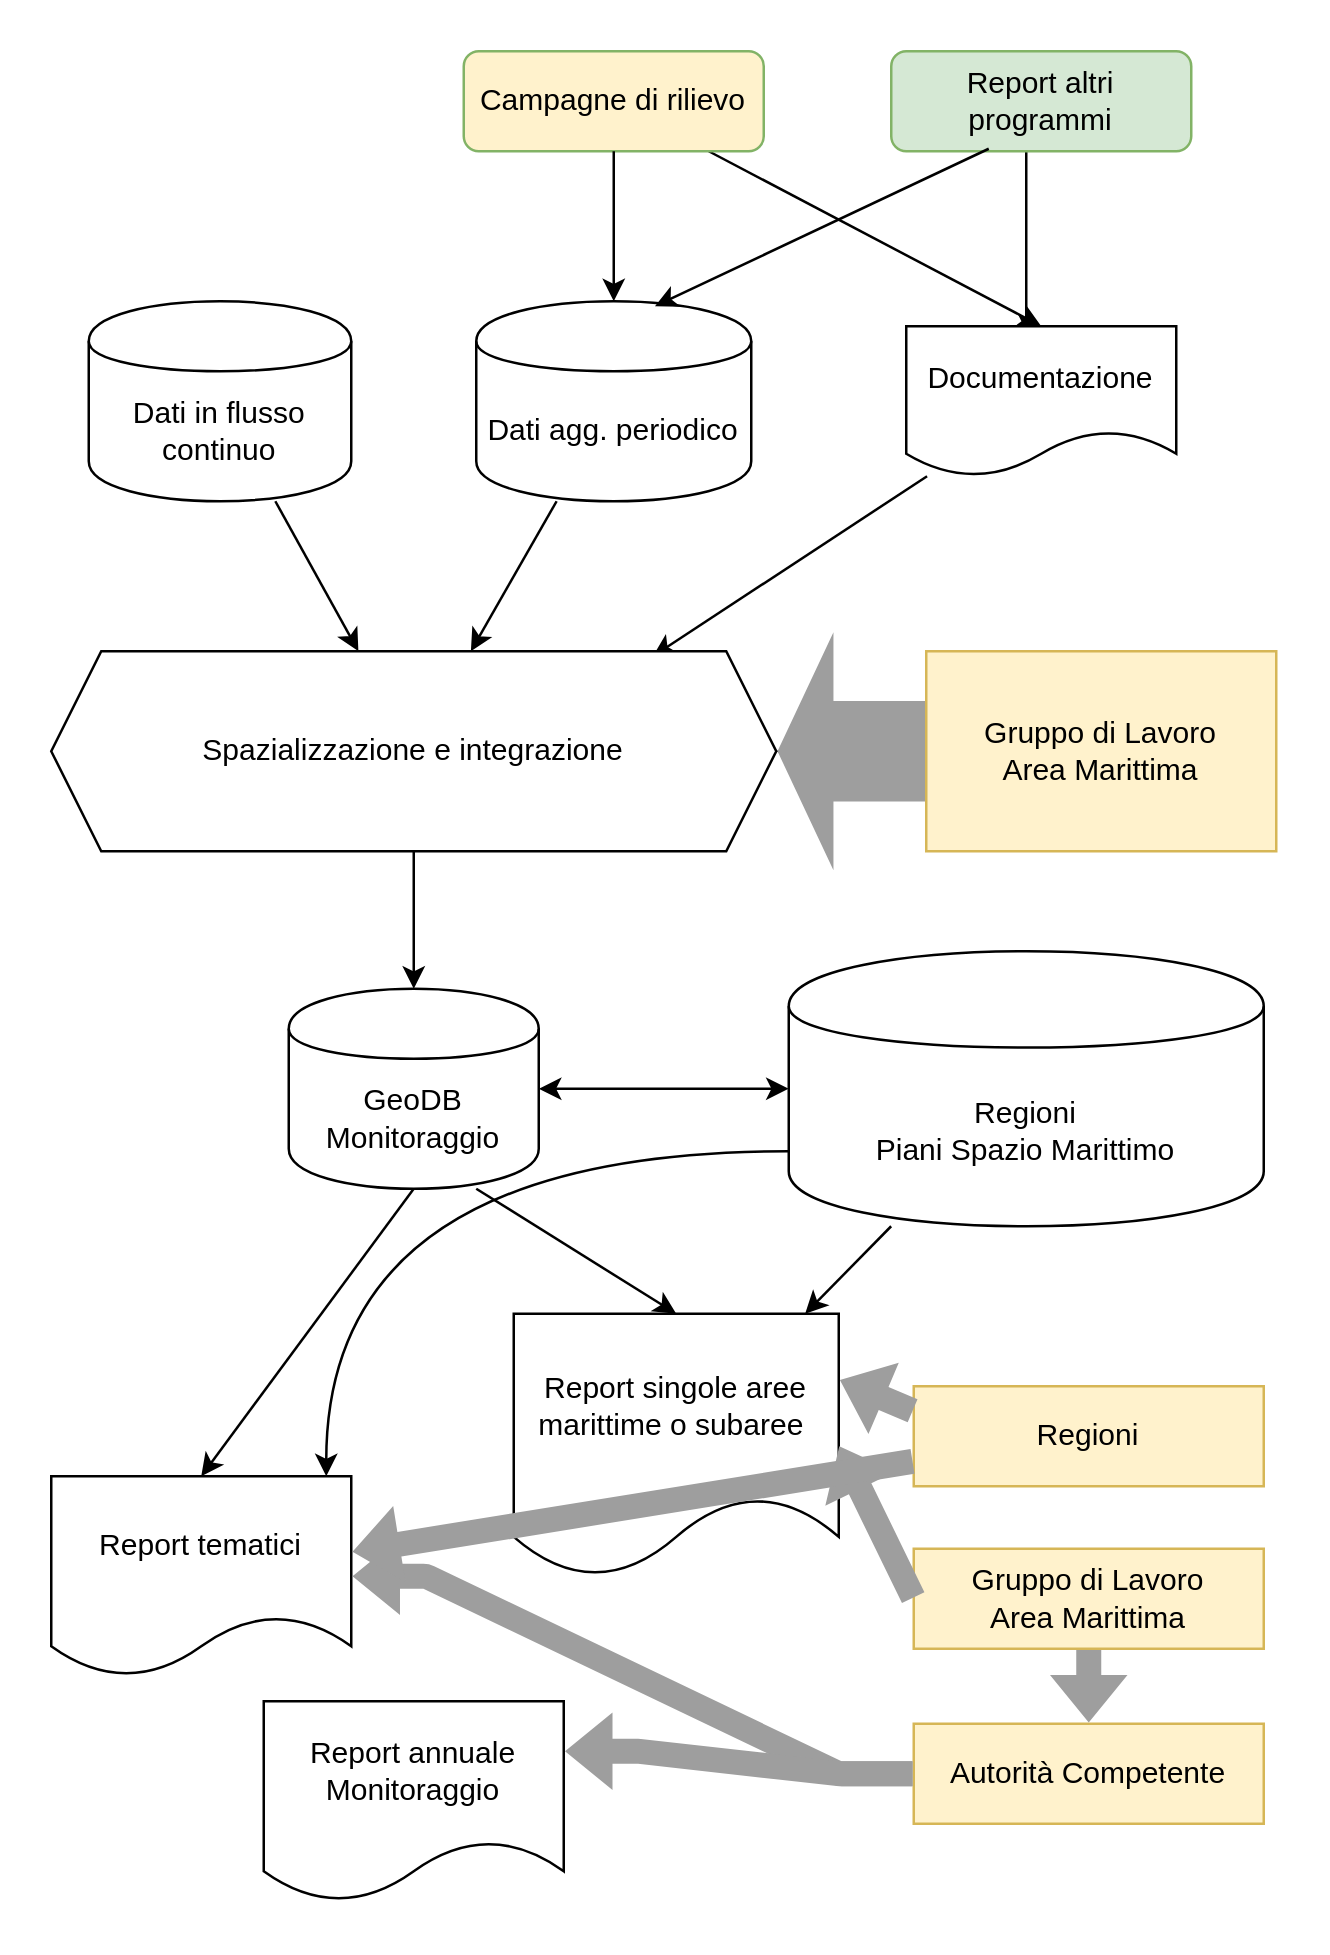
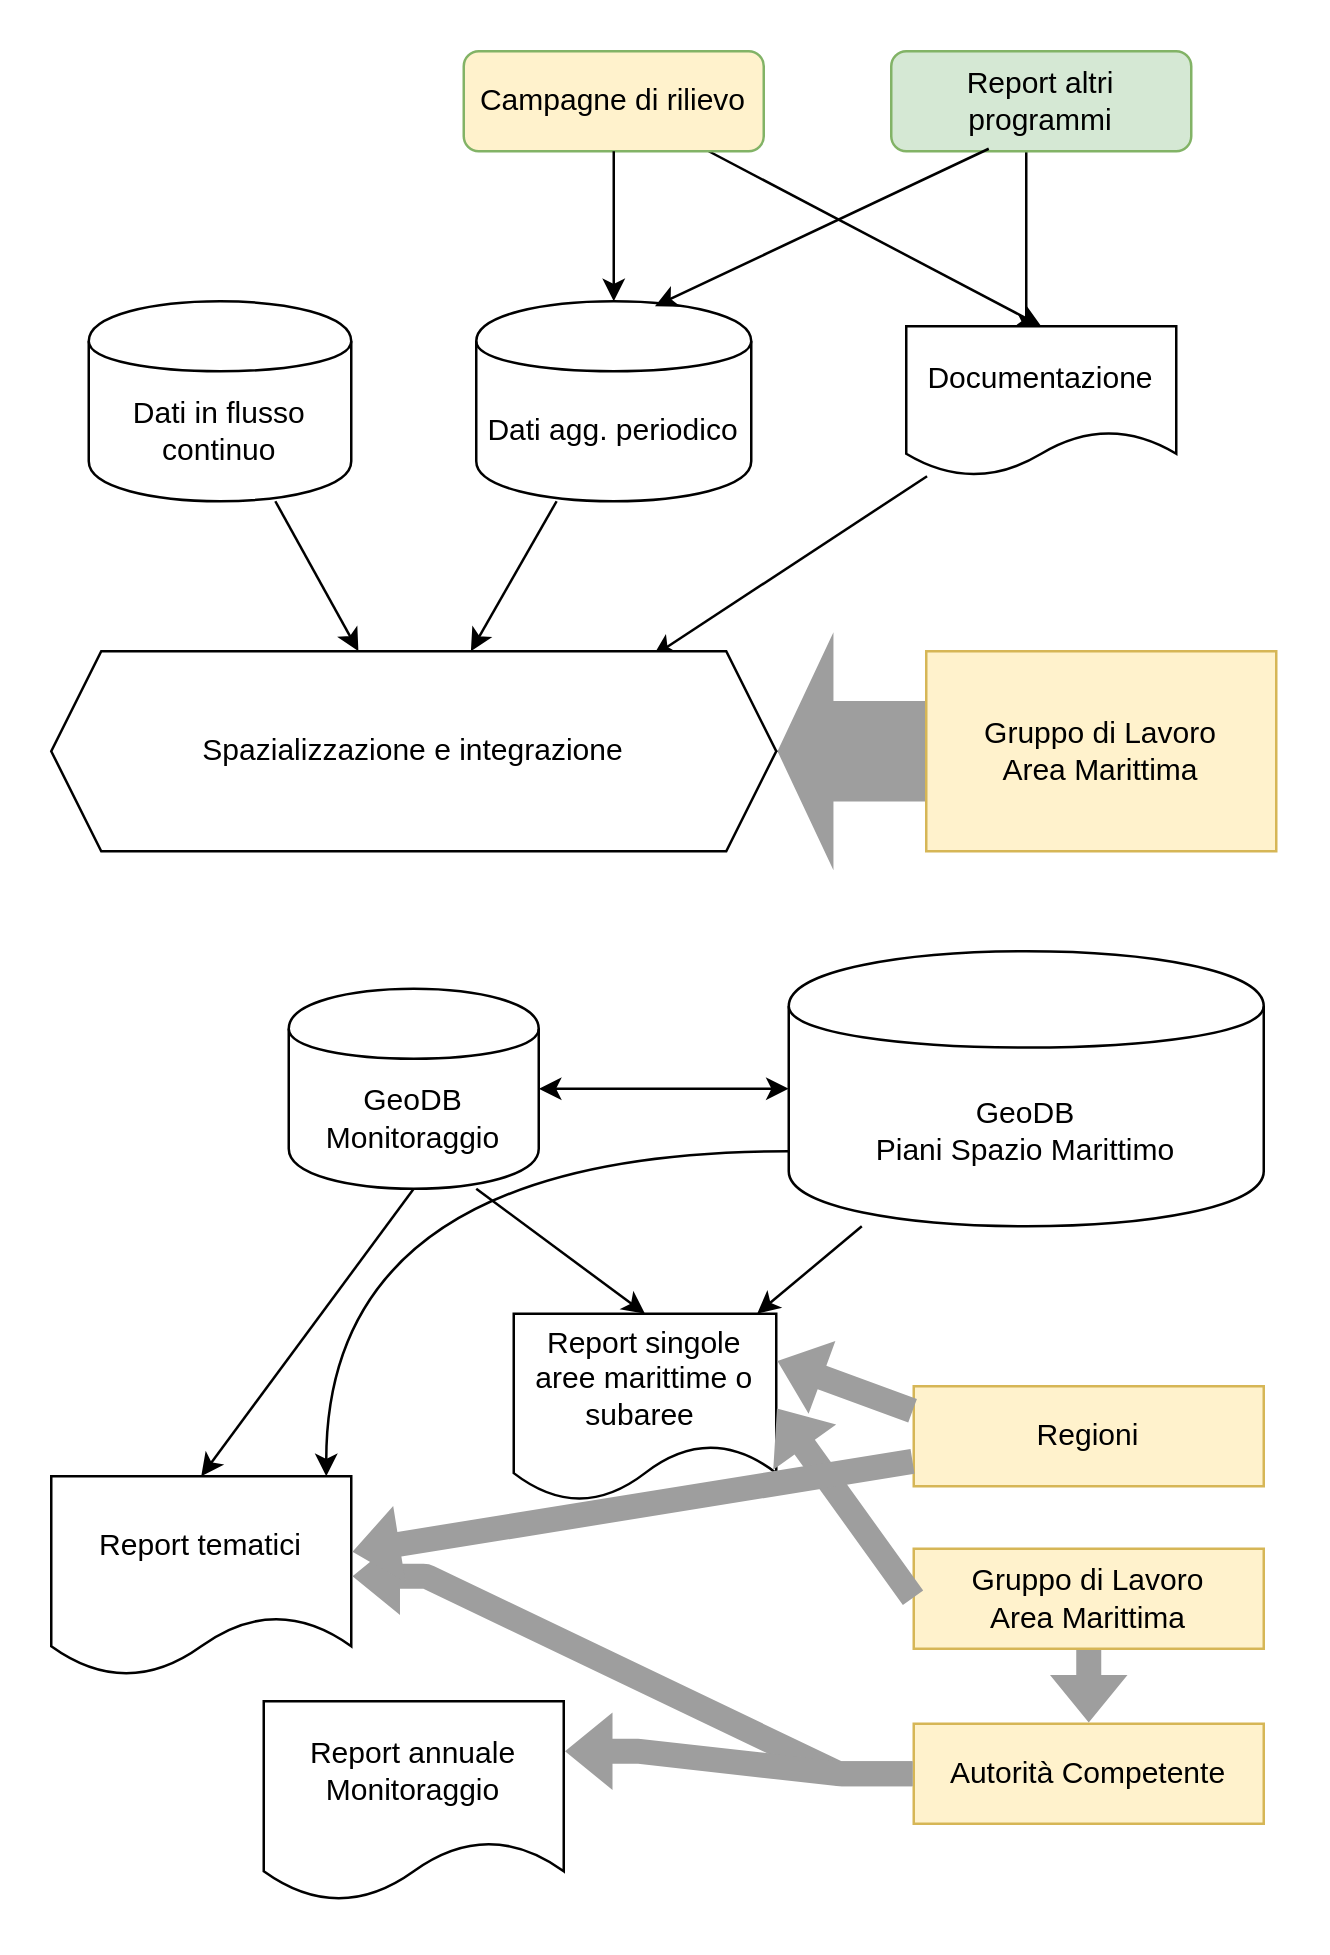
(414, 912) -> none
(1026, 1131) -> (1026, 1131)
(676, 1445) -> (645, 1408)
